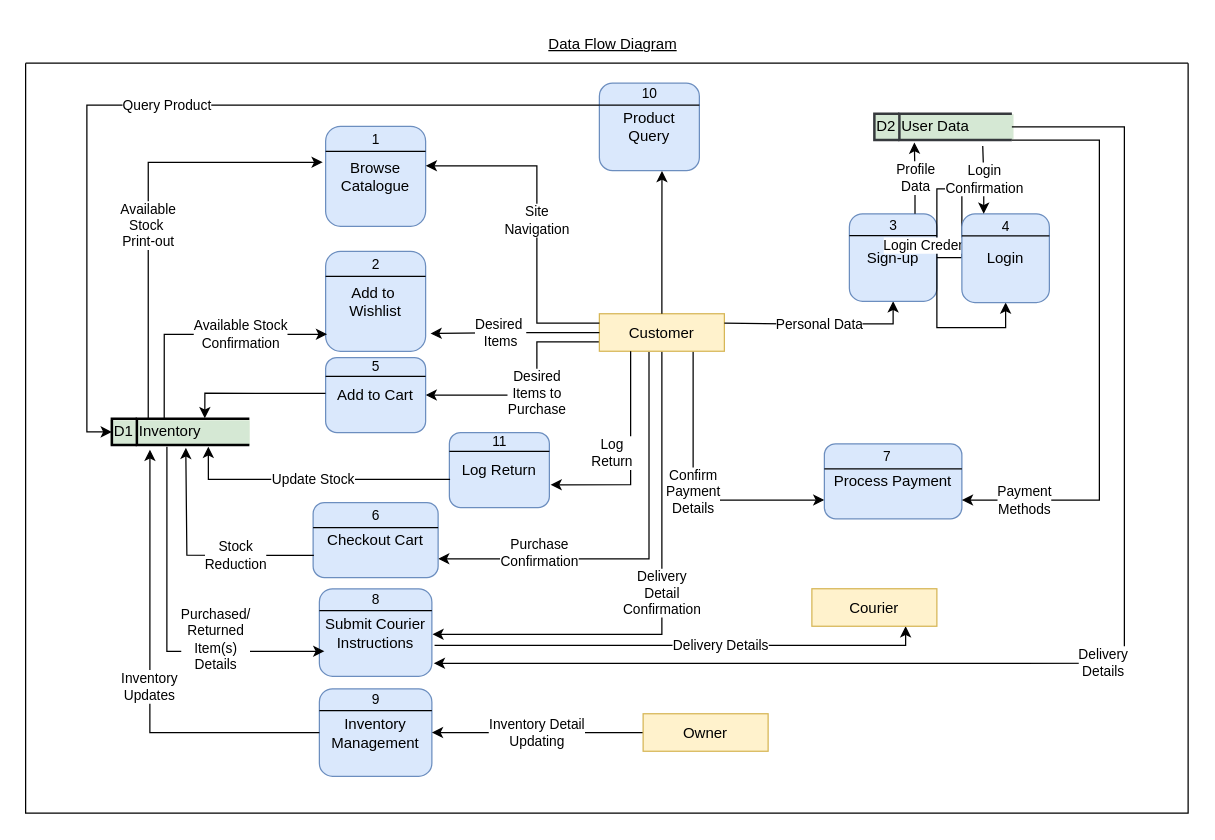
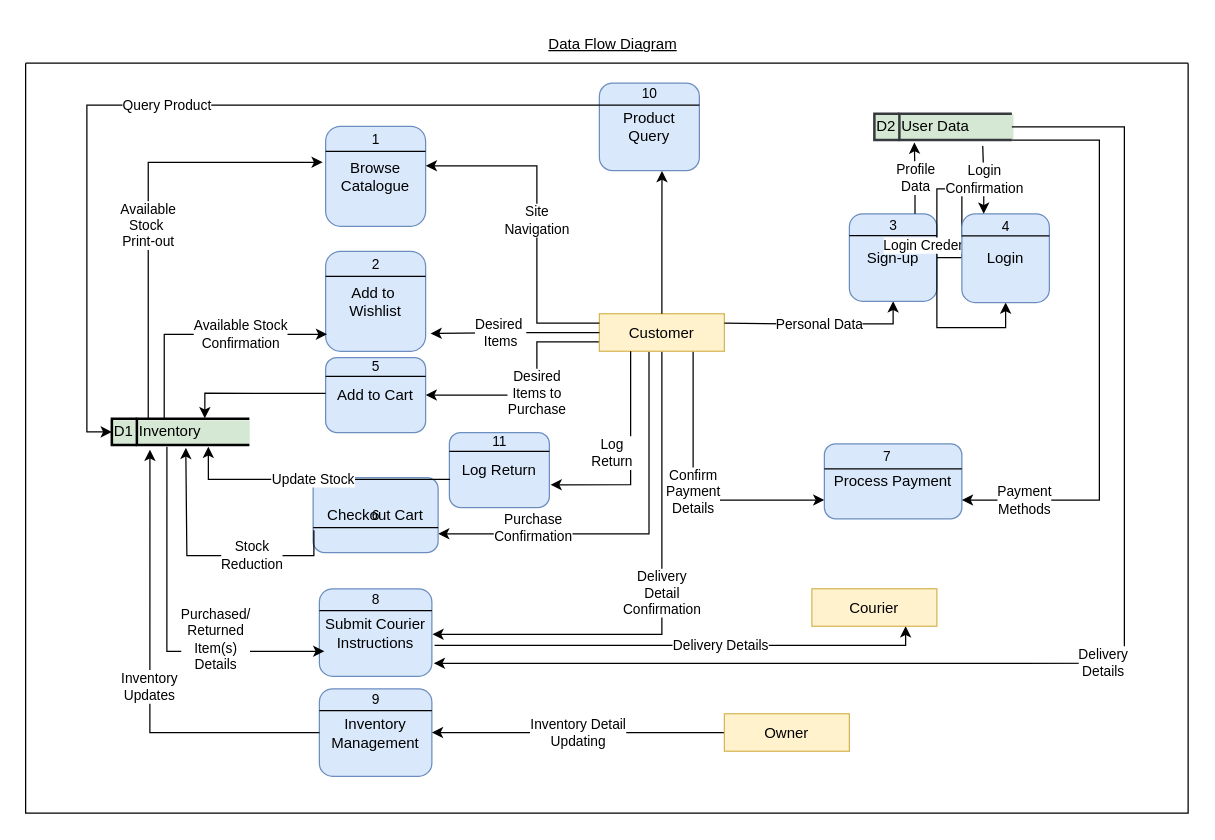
(376, 540) -> (376, 515)
(706, 733) -> (787, 733)
